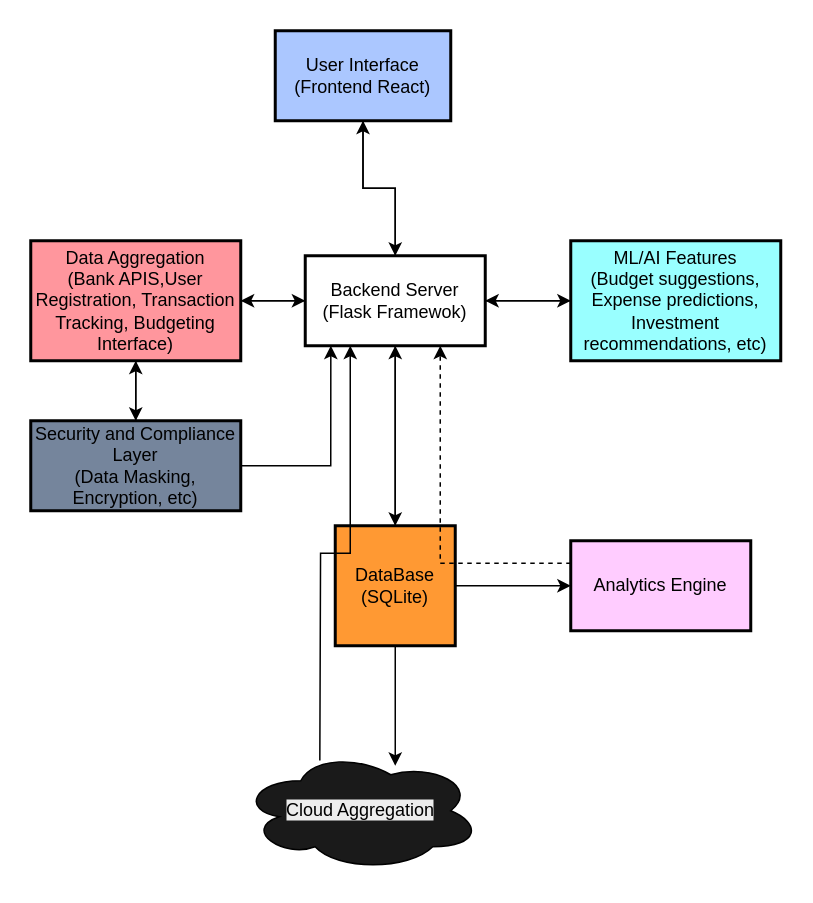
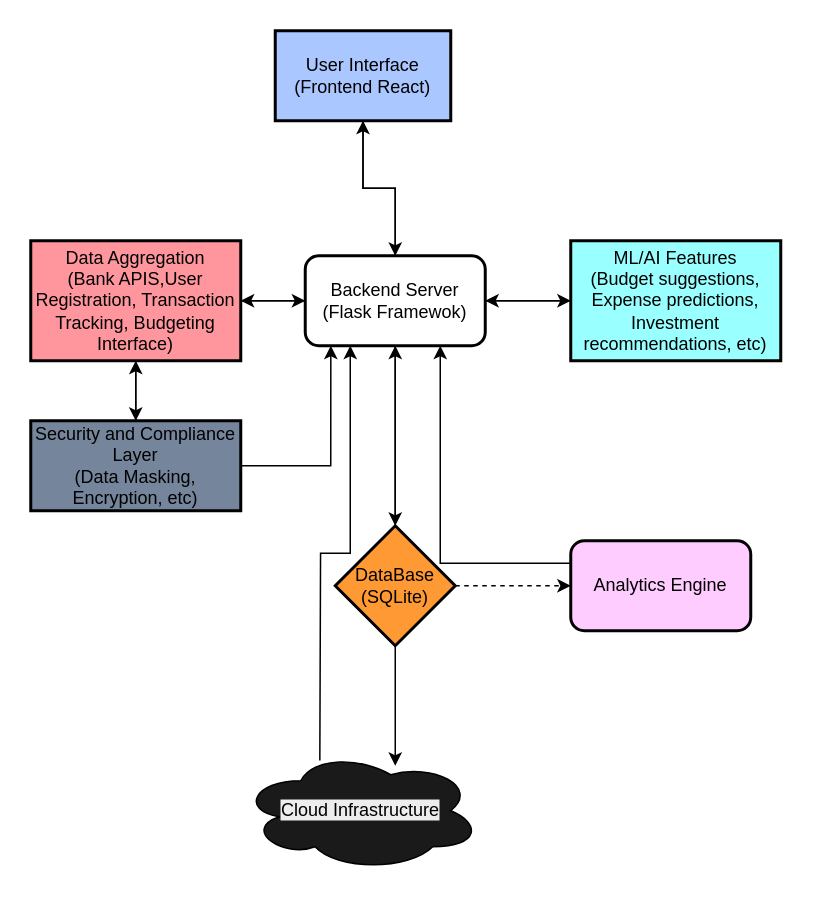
(395, 301) -> (395, 301)
(440, 525) -> (440, 525)
(395, 586) -> (395, 586)
(508, 586) -> (508, 586)
(661, 586) -> (661, 586)
(361, 811) -> (361, 811)
